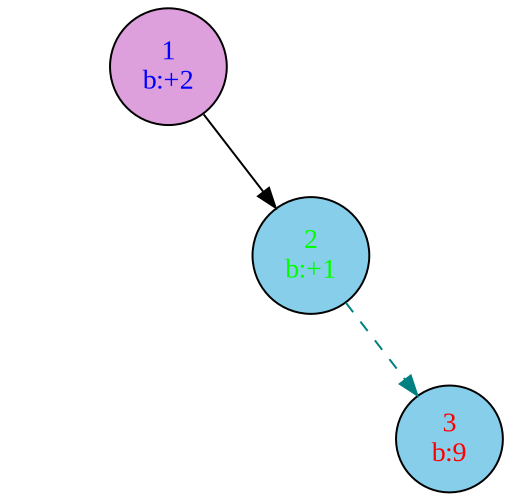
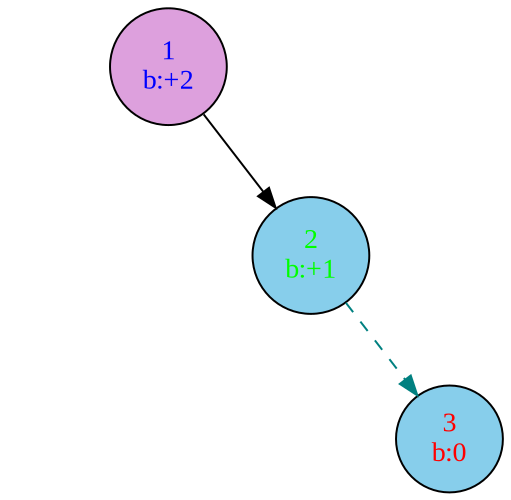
(449, 439) -> (449, 439)
